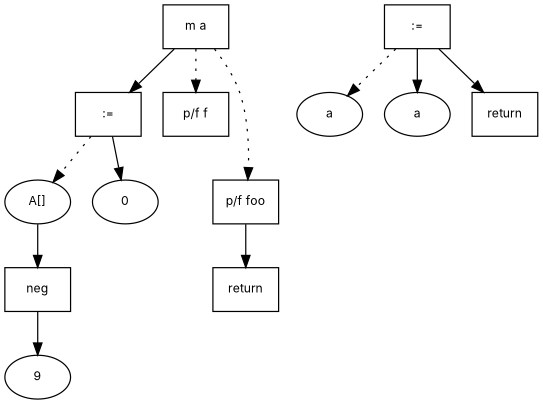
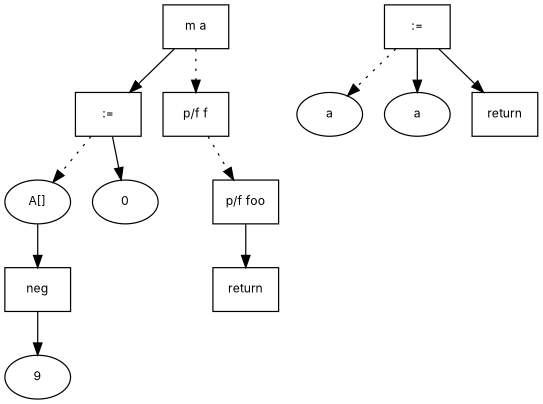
(243, 105) -> (218, 153)
